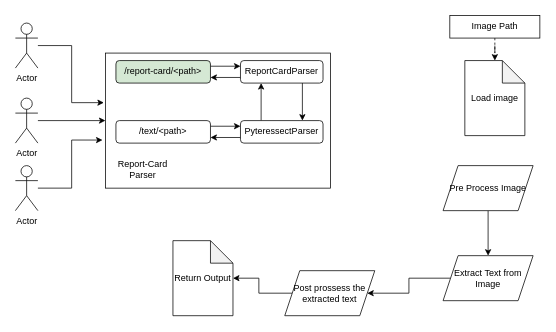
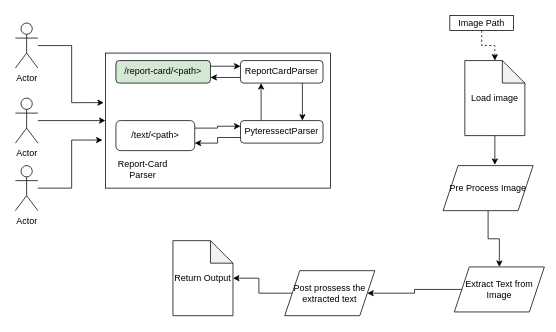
(495, 27) -> (482, 23)
(163, 132) -> (155, 135)
none -> (495, 158)
(488, 278) -> (499, 289)
